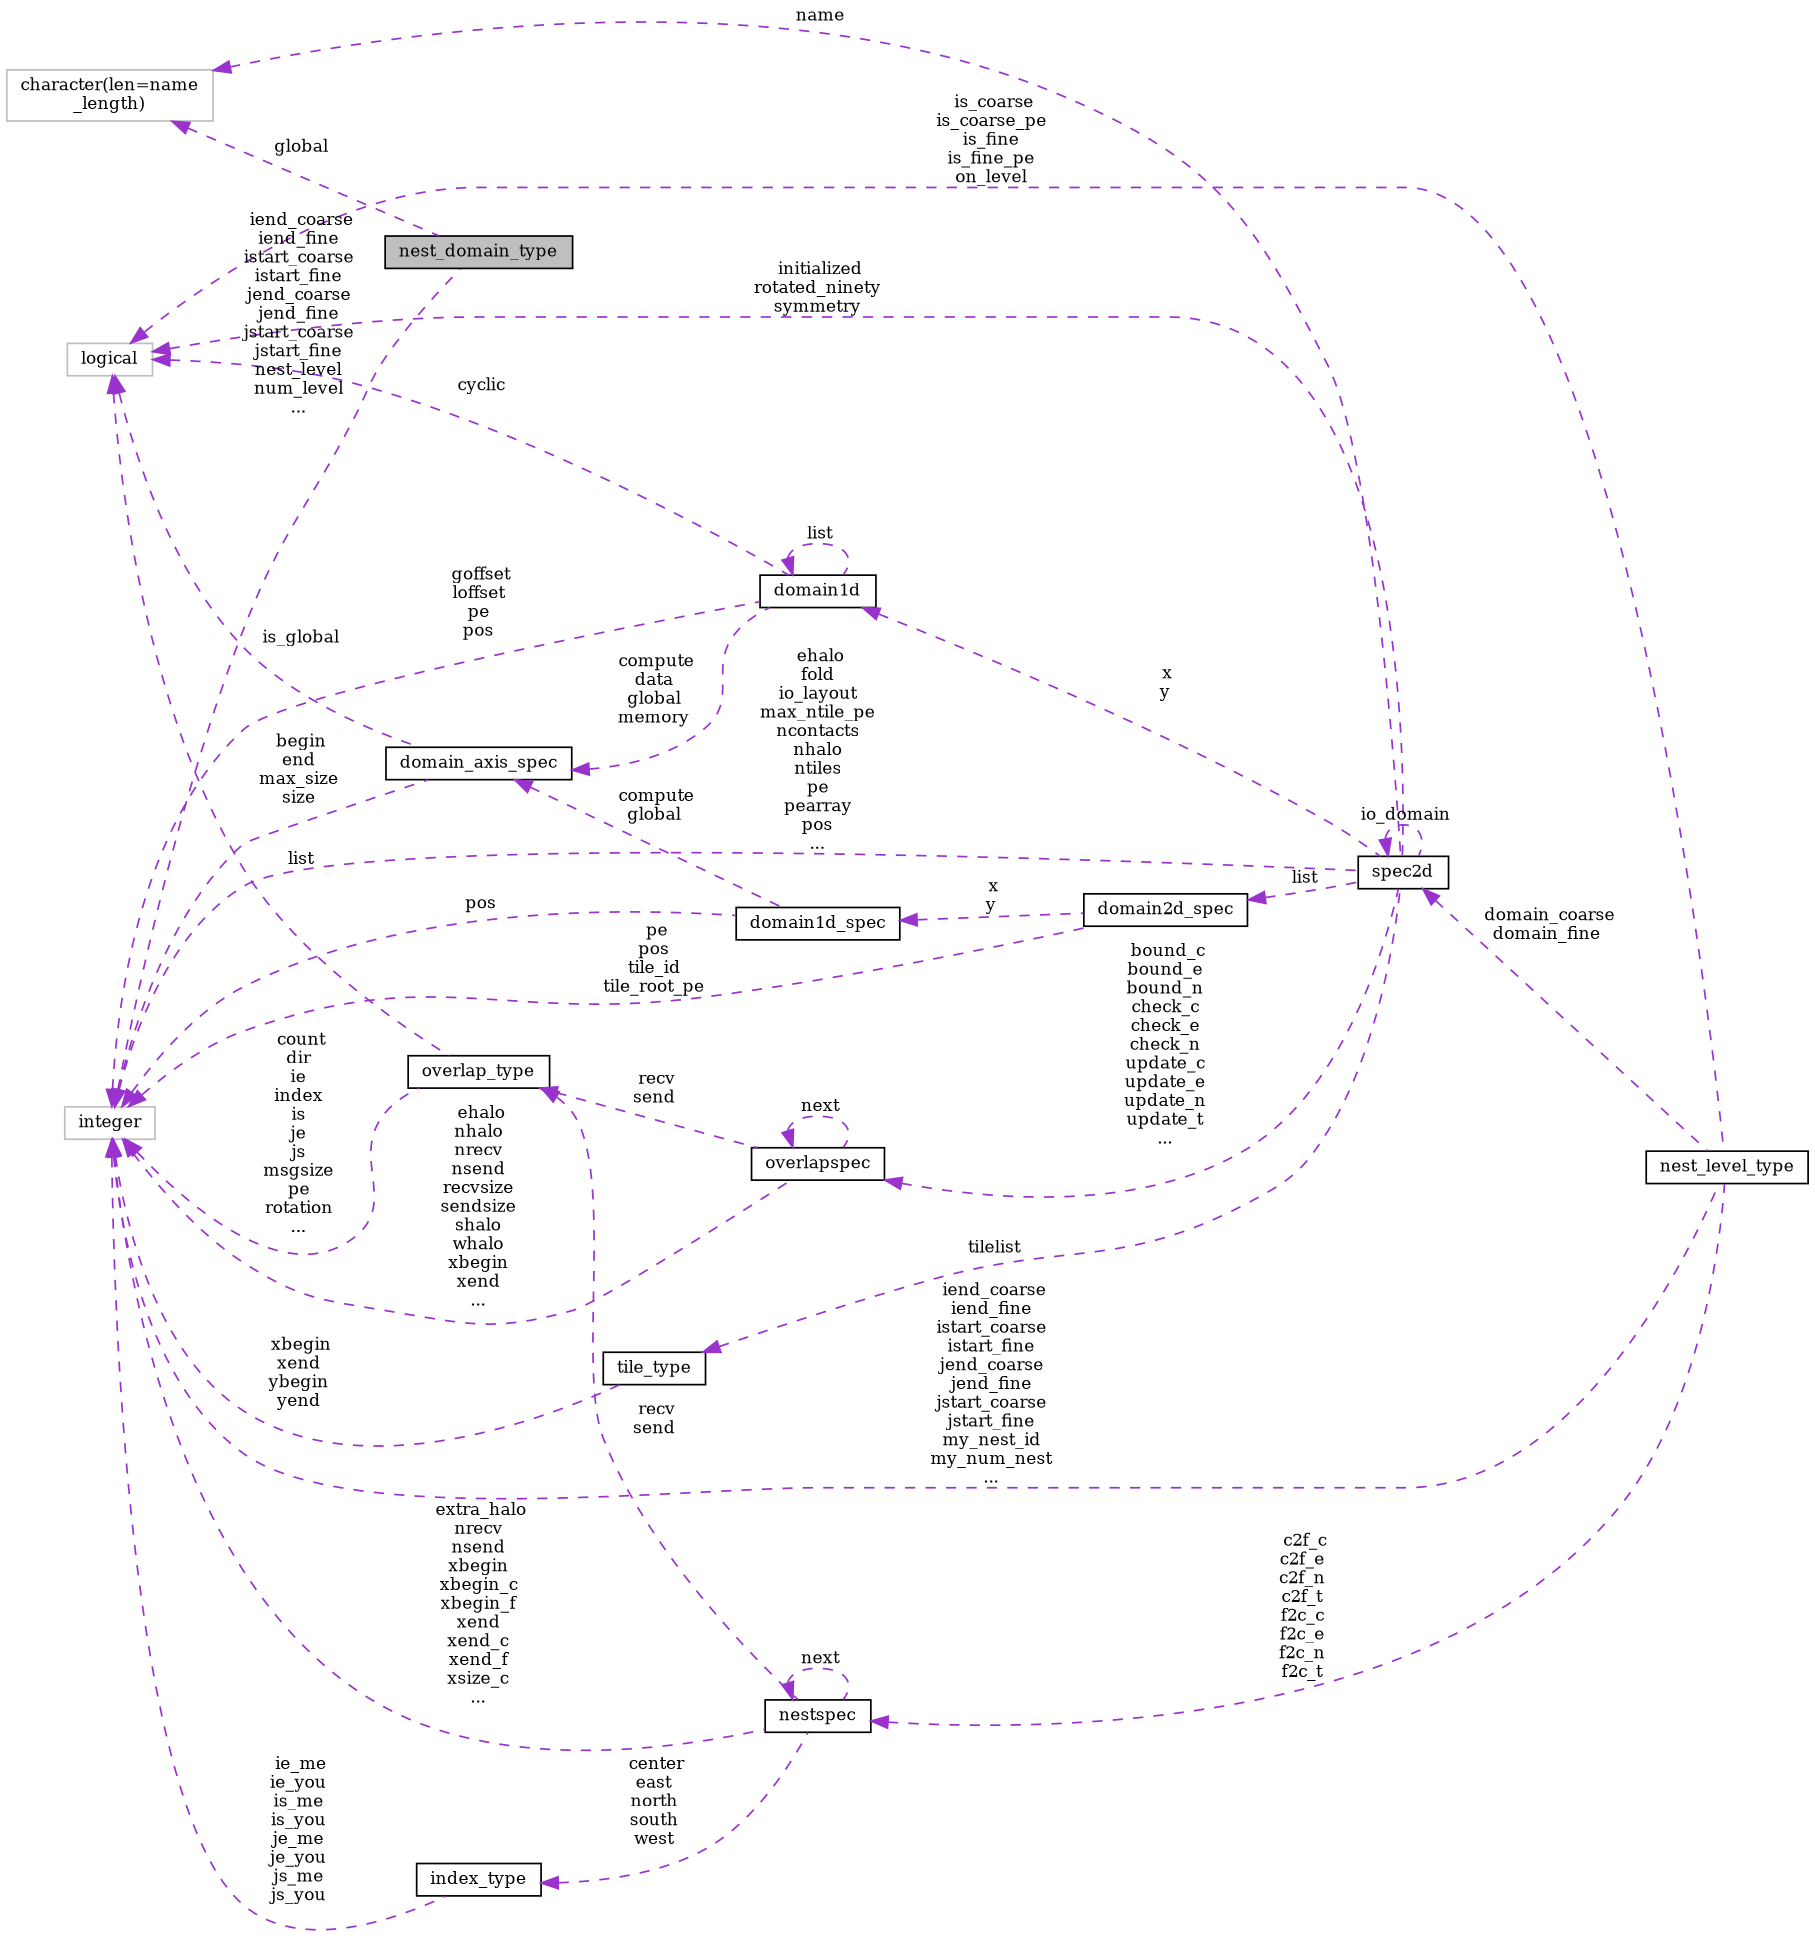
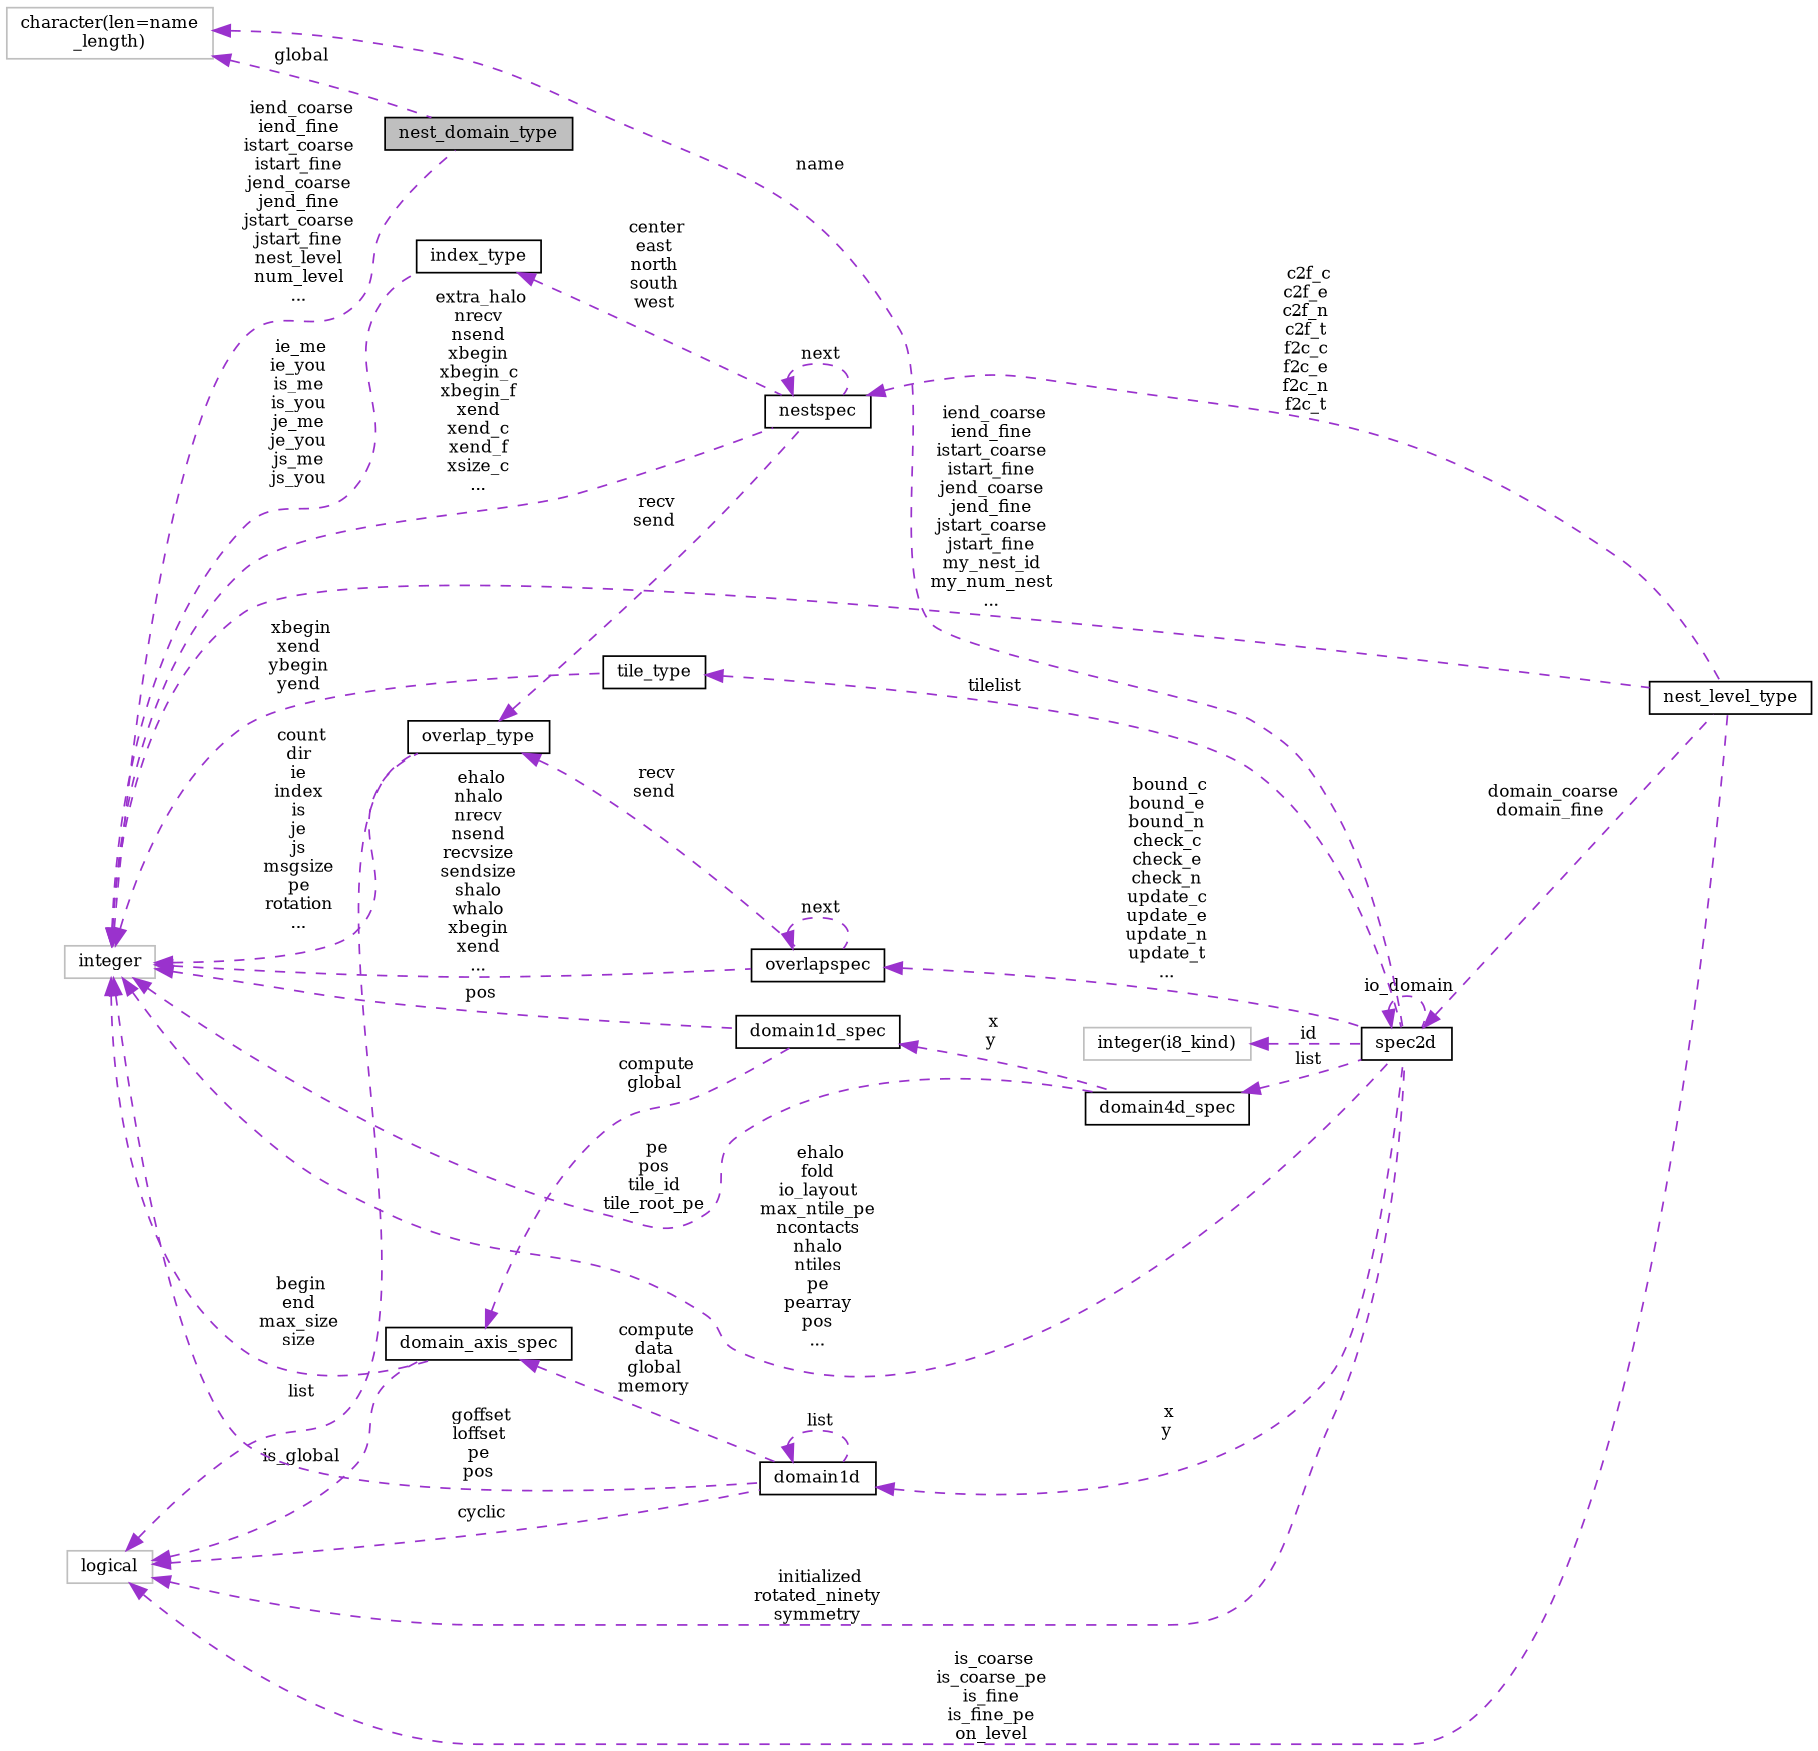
(1166, 910) -> (1167, 1109)
none -> (1167, 1044)
